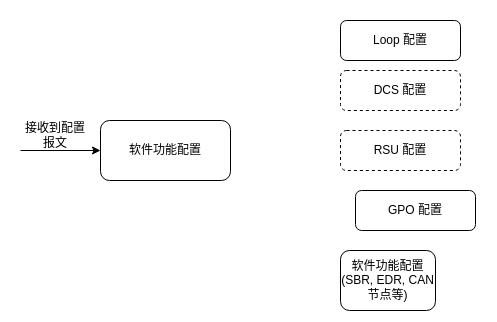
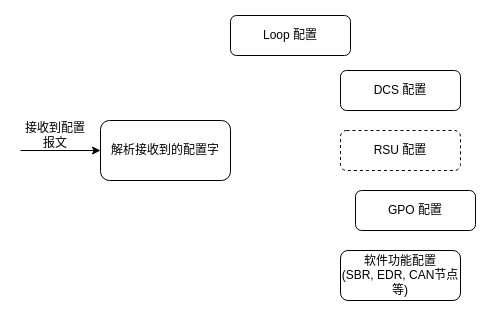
(401, 41) -> (291, 36)
(401, 91) -> (401, 91)
(166, 151) -> (166, 151)
(388, 281) -> (401, 276)
